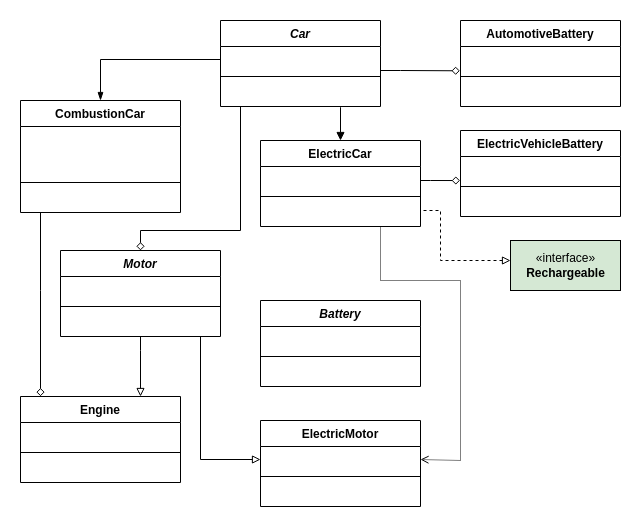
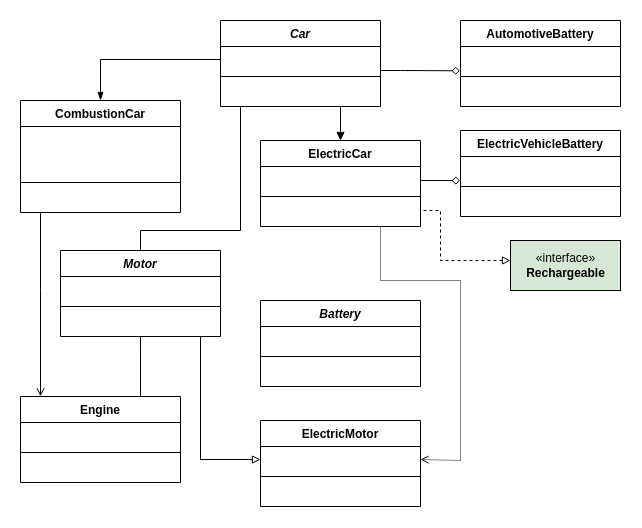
(141, 242) -> (141, 246)
(141, 387) -> (141, 390)
(41, 388) -> (41, 390)
